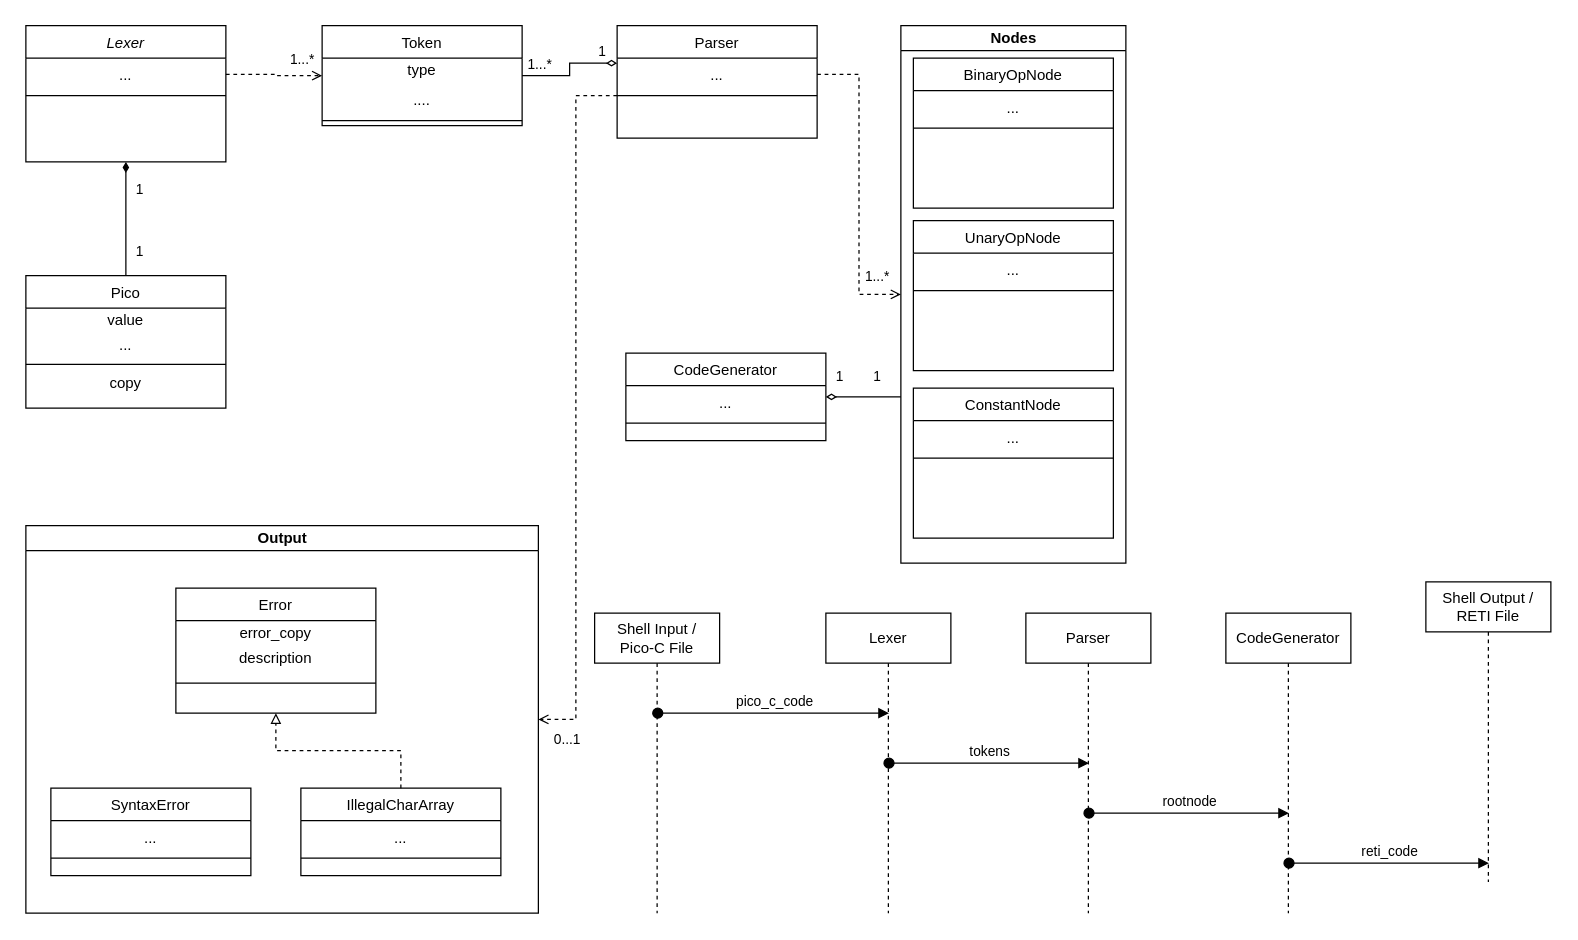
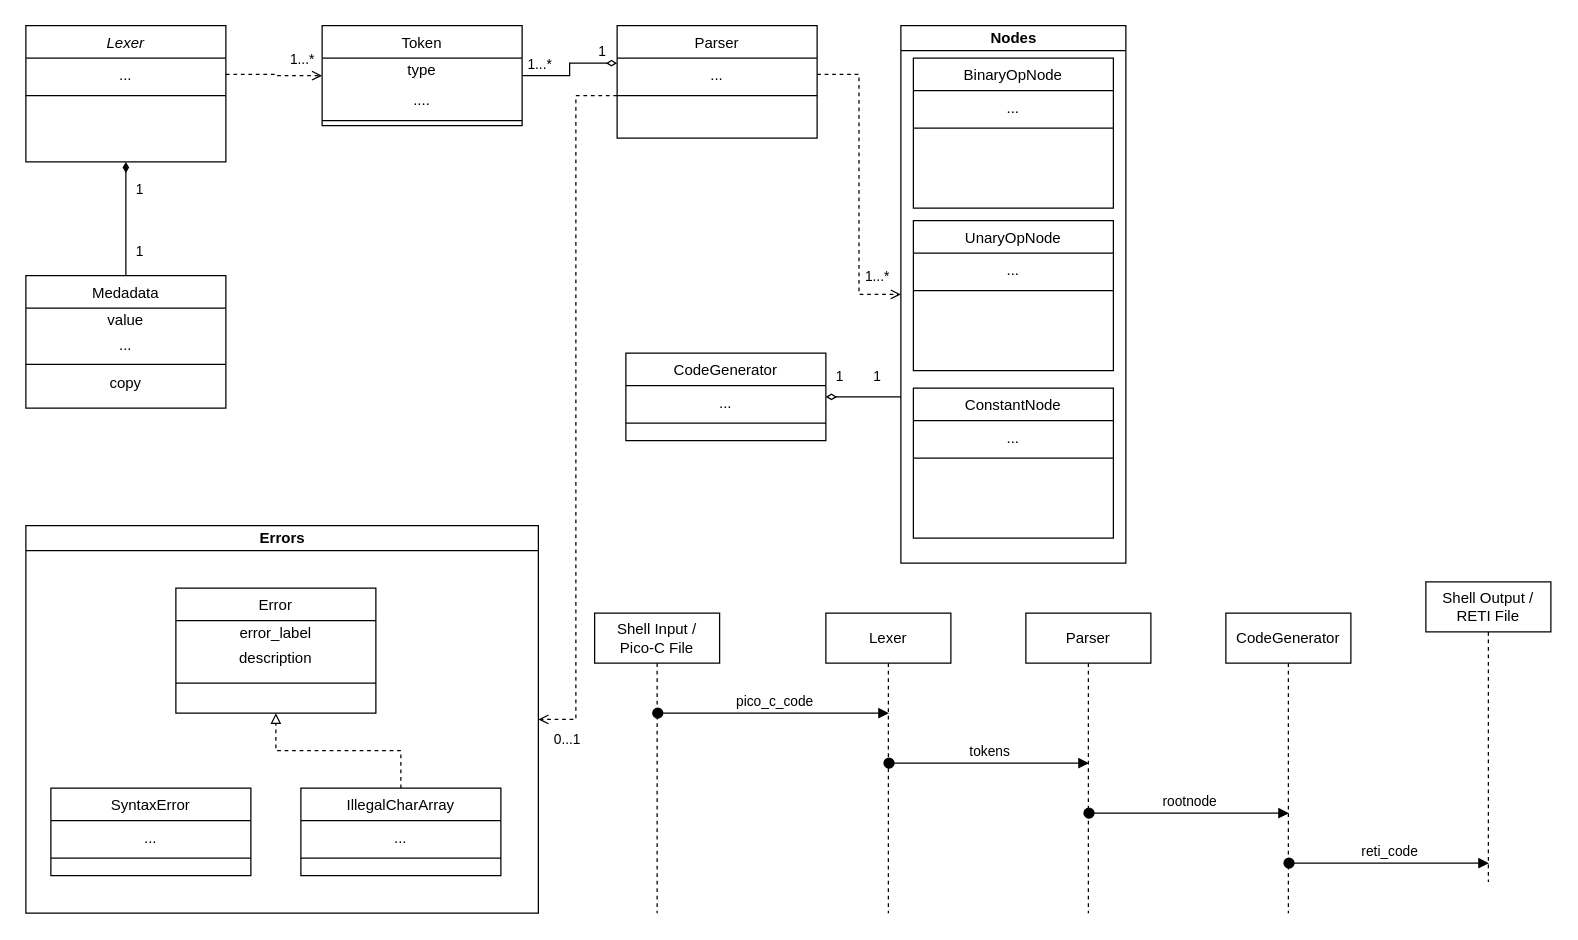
(125, 293) -> (125, 293)
(283, 538) -> (283, 538)
(276, 633) -> (276, 633)
